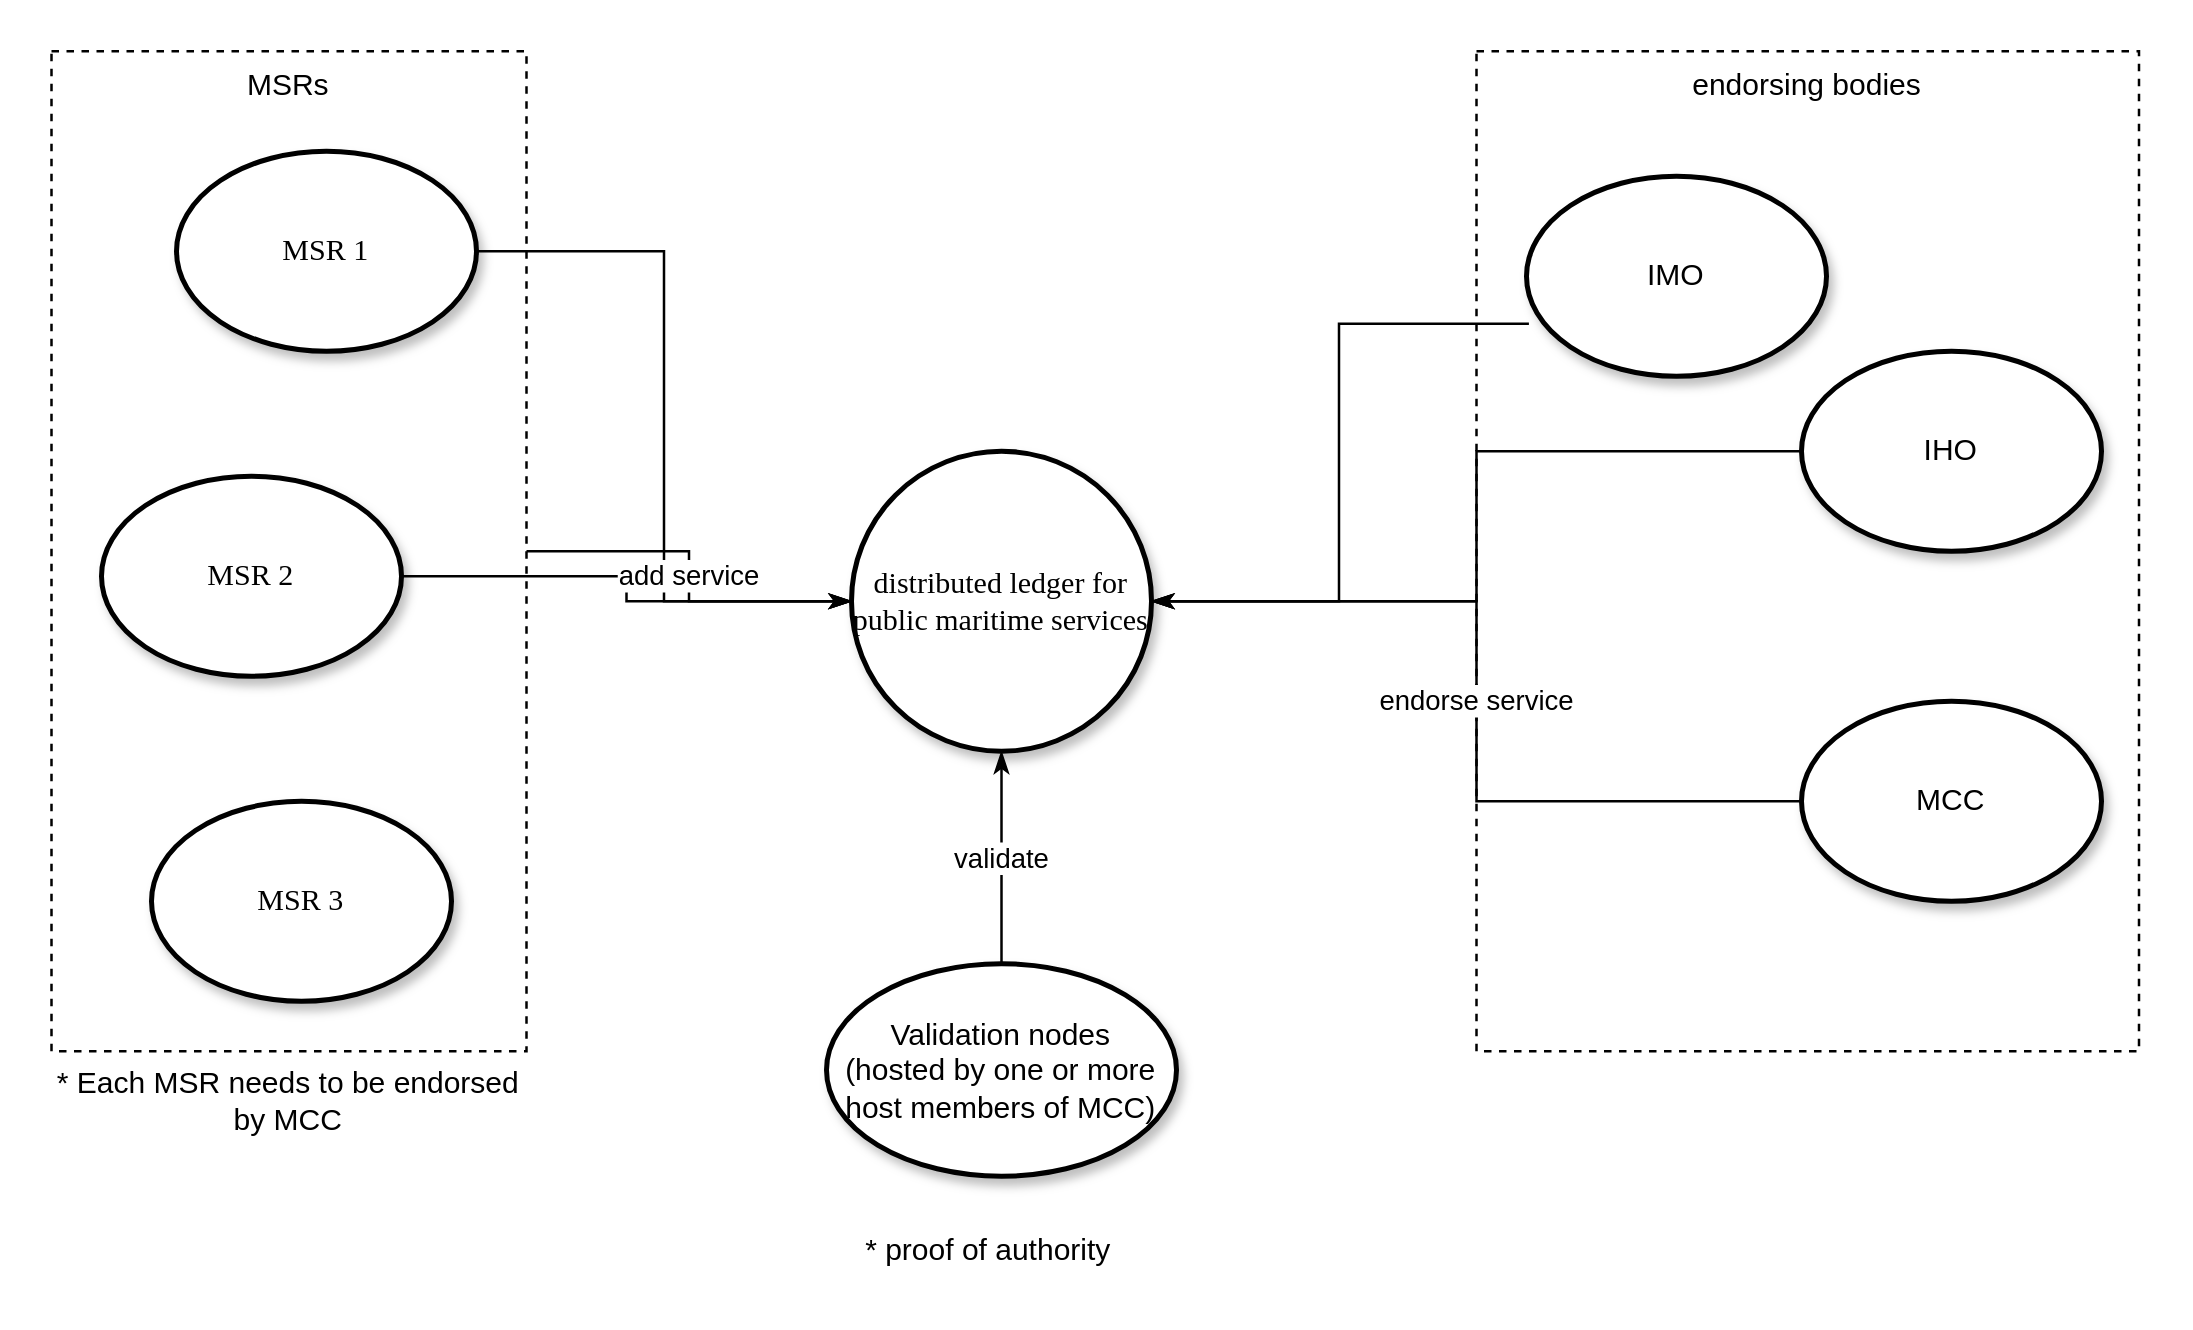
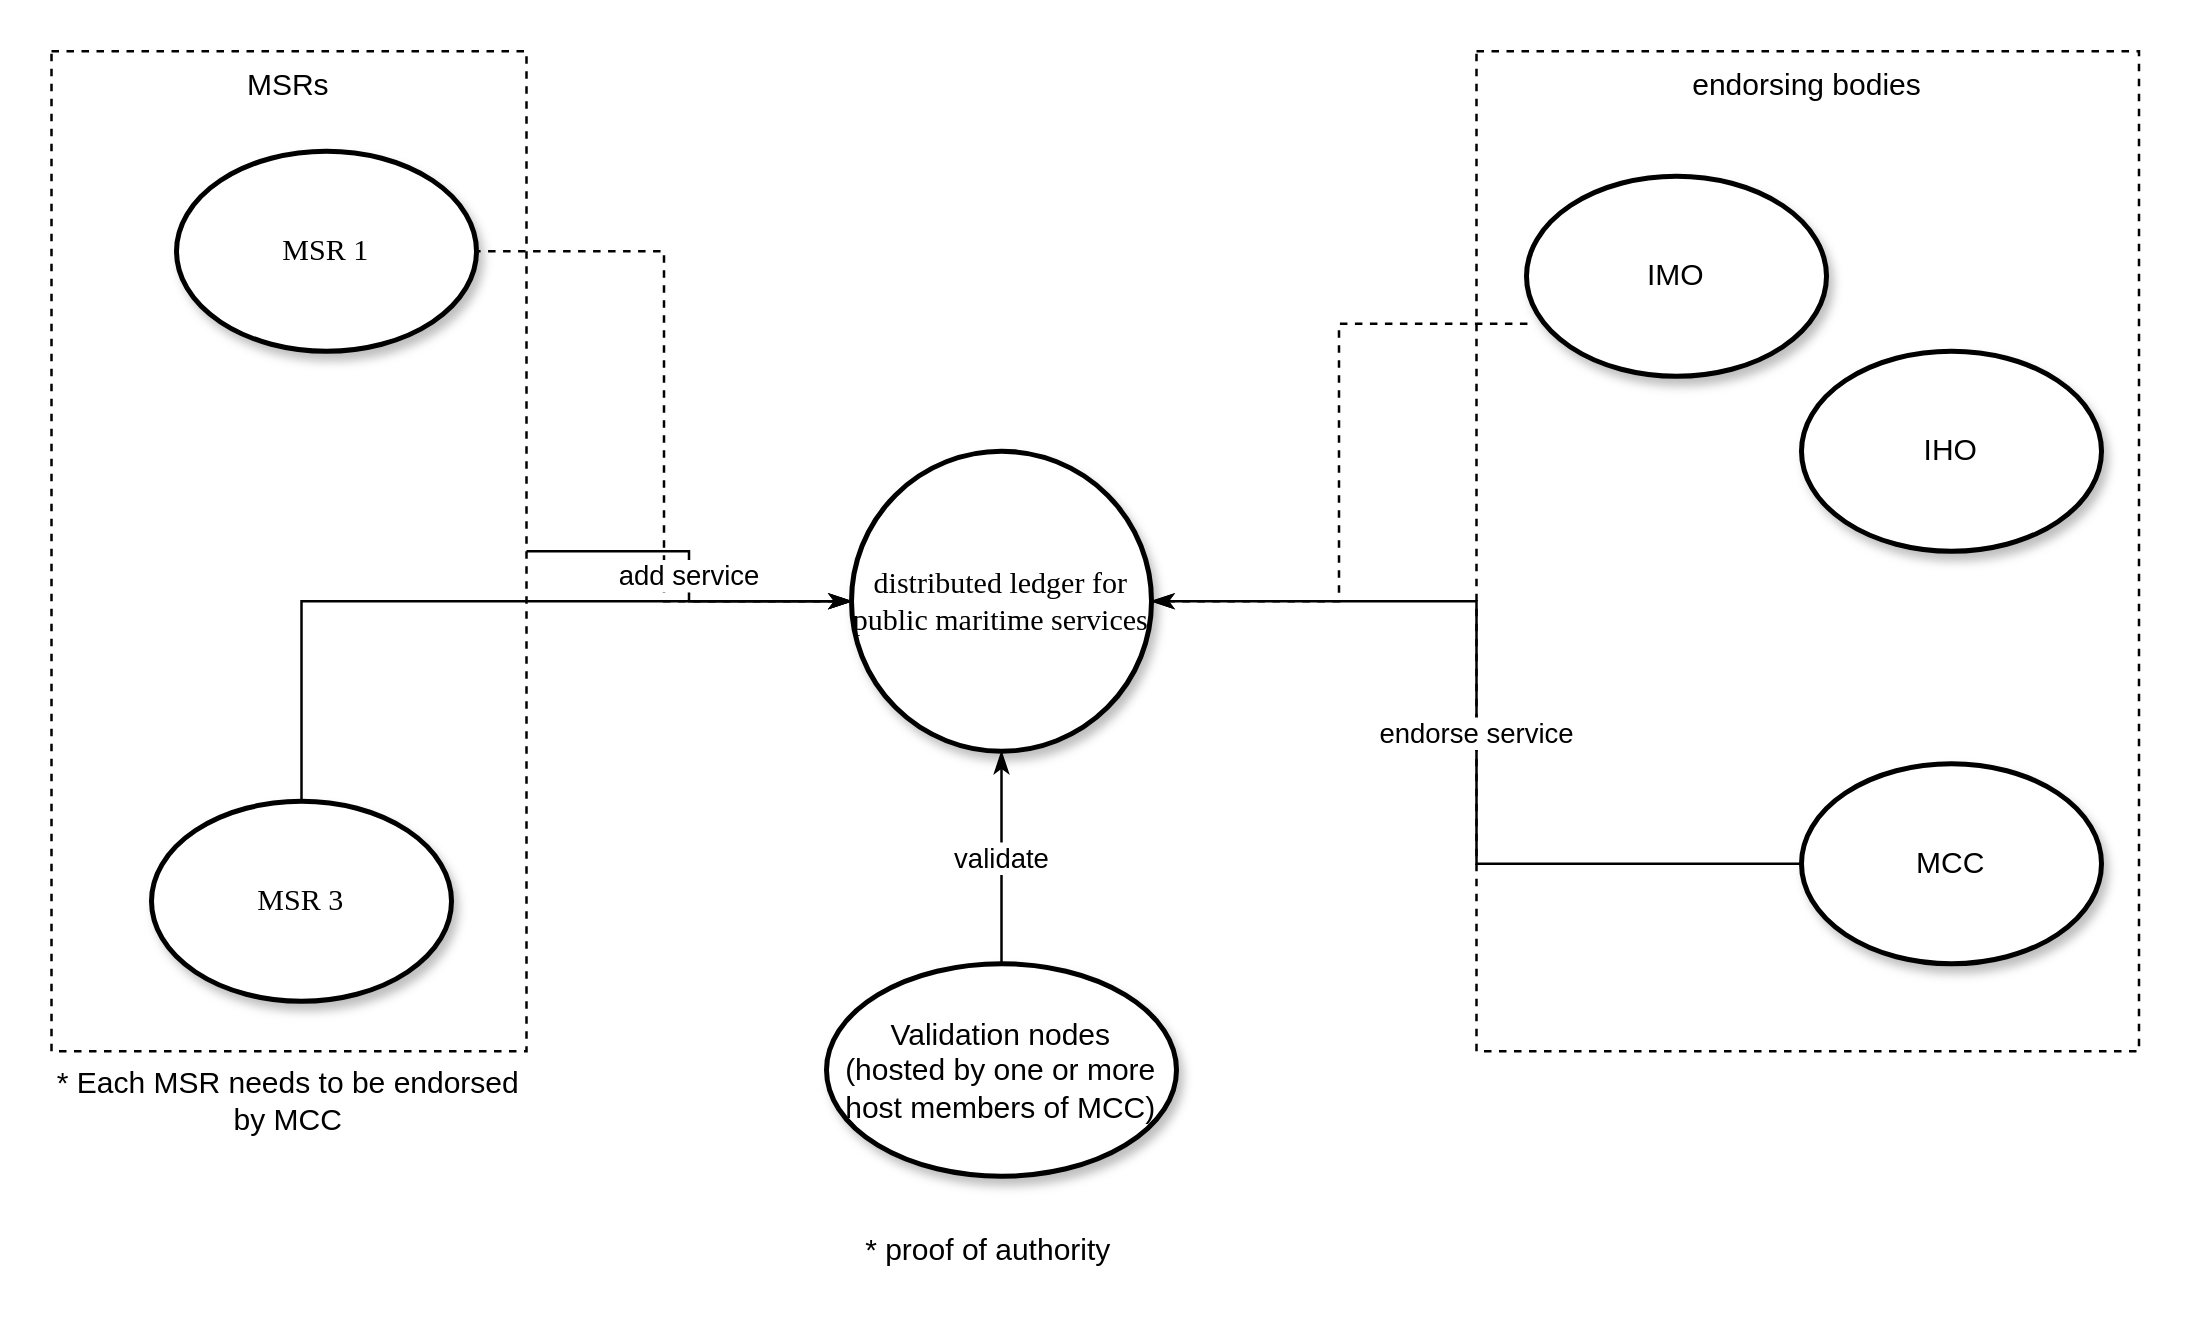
(664, 307) -> (664, 307)
(1339, 366) -> (1339, 366)
(1566, 451) -> (362, 601)
(251, 576) -> none
(510, 576) -> none
(1951, 801) -> (1951, 864)
